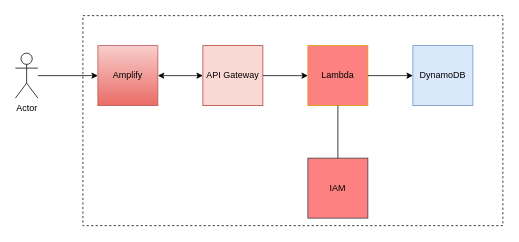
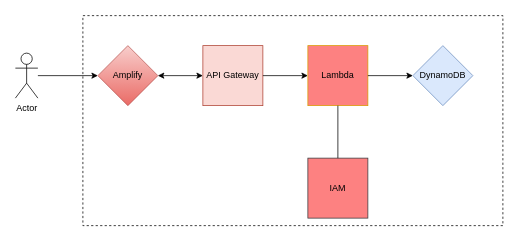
(128, 75) -> (128, 75)
(443, 75) -> (443, 75)
